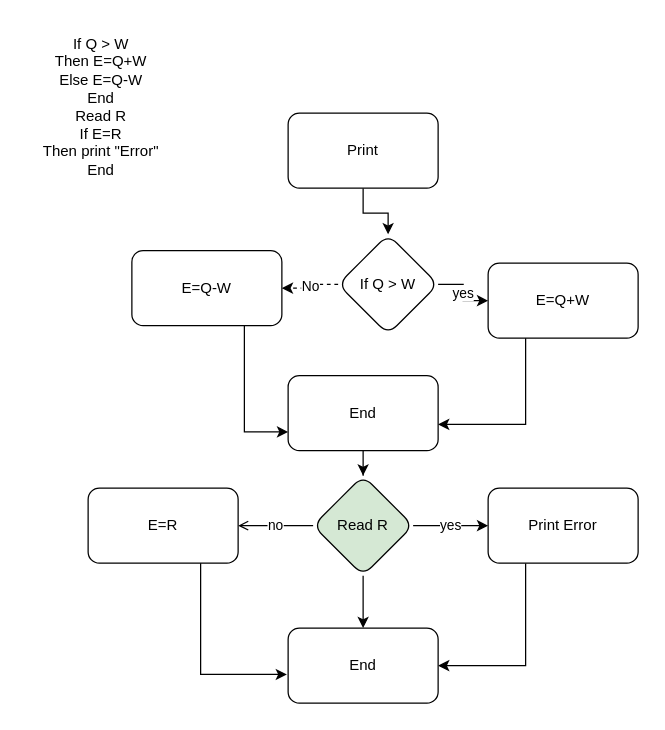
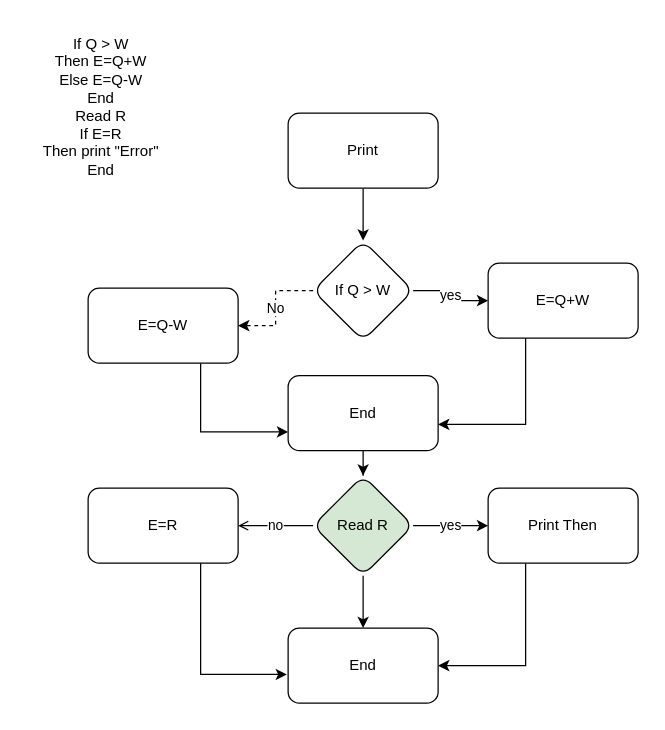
(388, 284) -> (363, 291)
(207, 288) -> (163, 326)
(563, 526) -> (563, 526)
